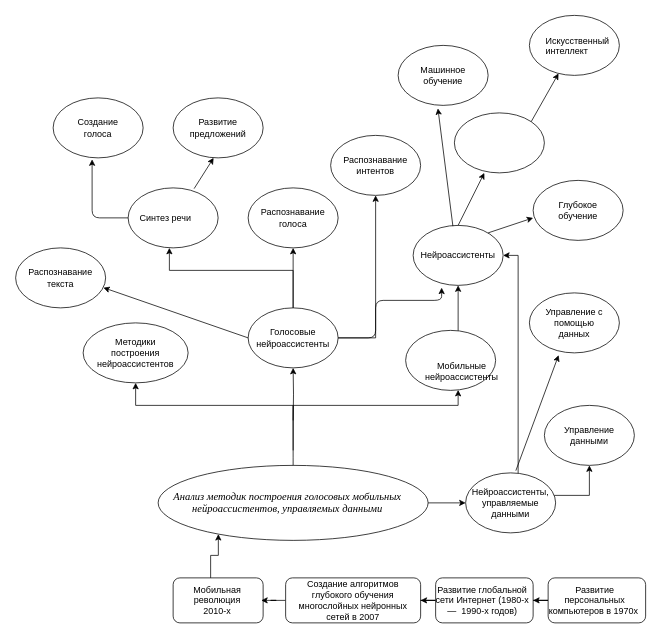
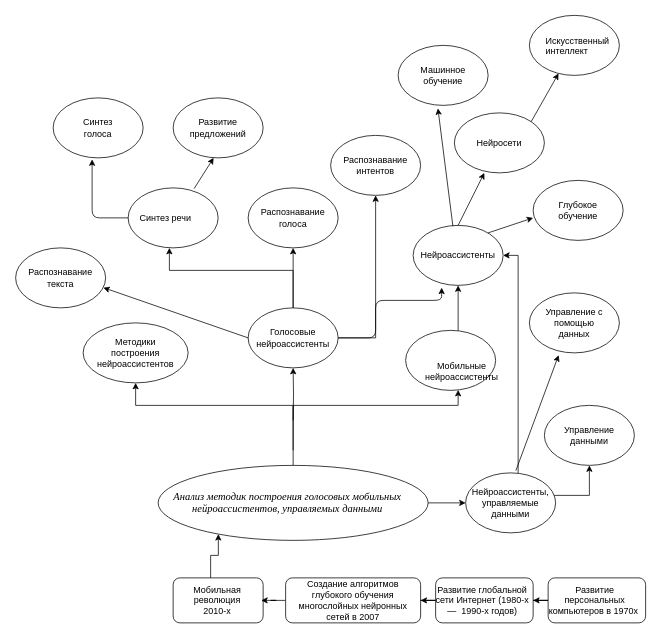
(98, 128) -> (98, 128)
none -> (499, 143)
